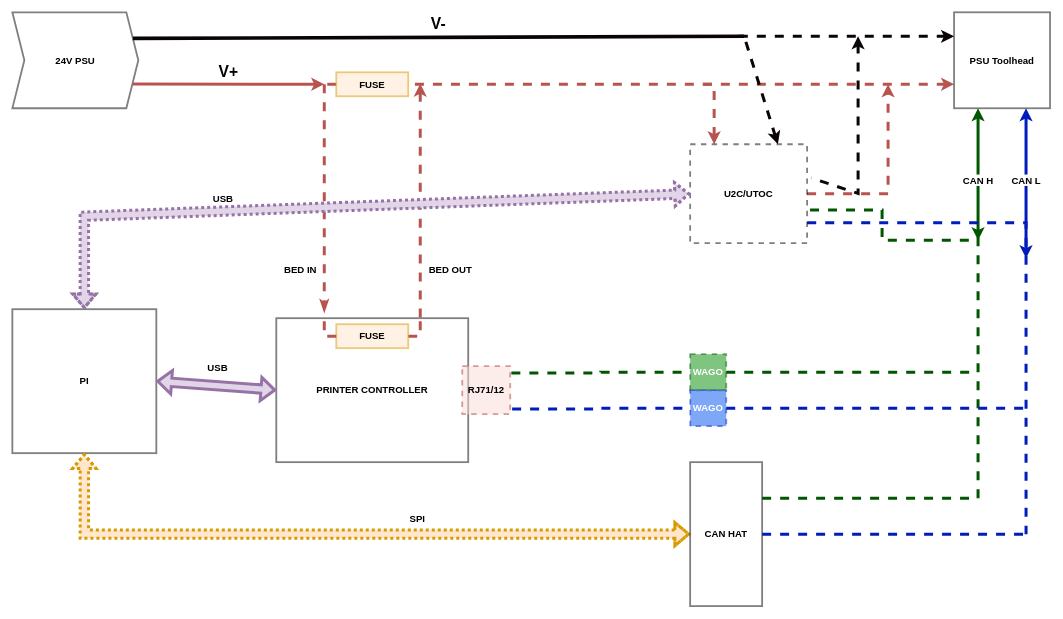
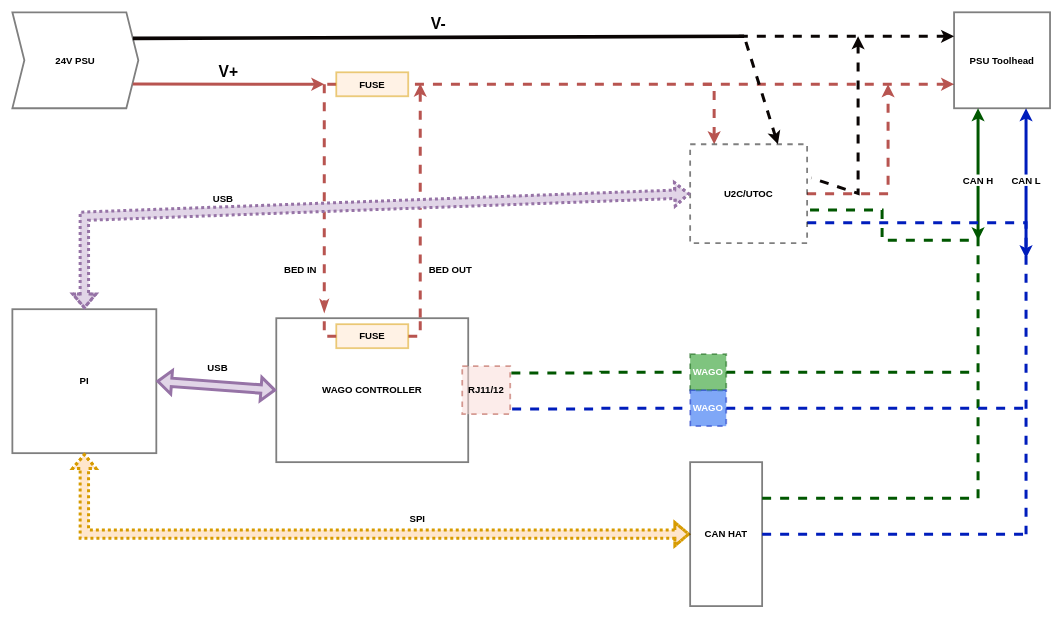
(372, 390) -> (372, 390)
(486, 390) -> (486, 390)
